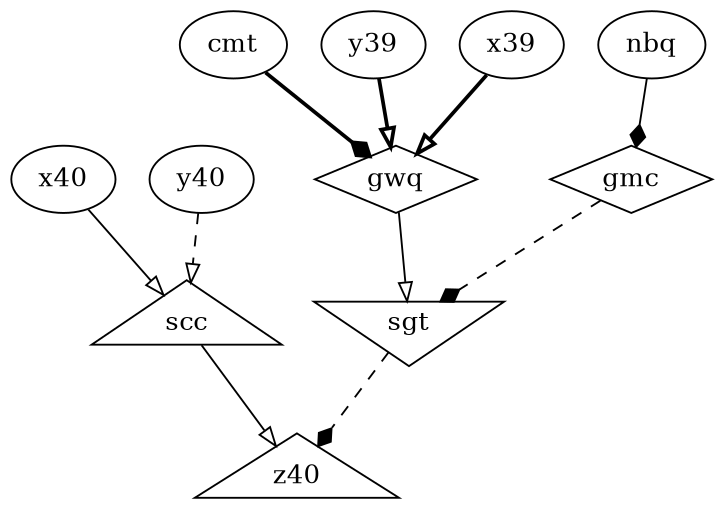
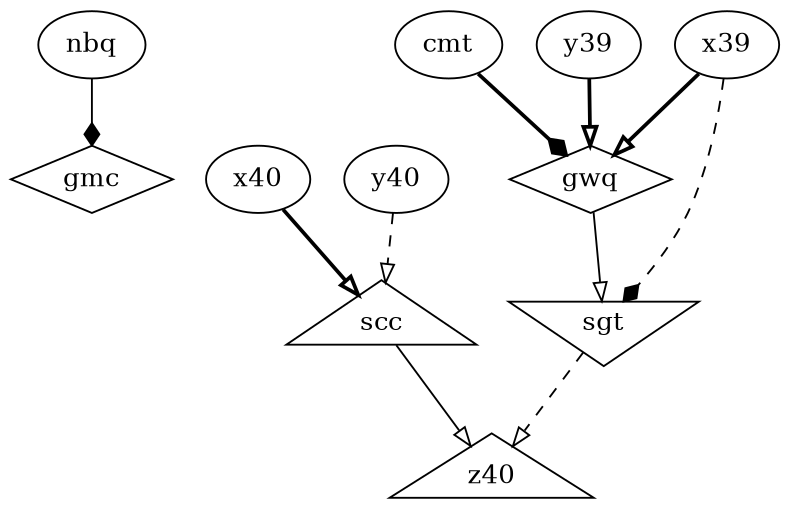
(120, 245) -> (314, 245)
(530, 245) -> (698, 189)
(360, 390) -> (554, 392)
